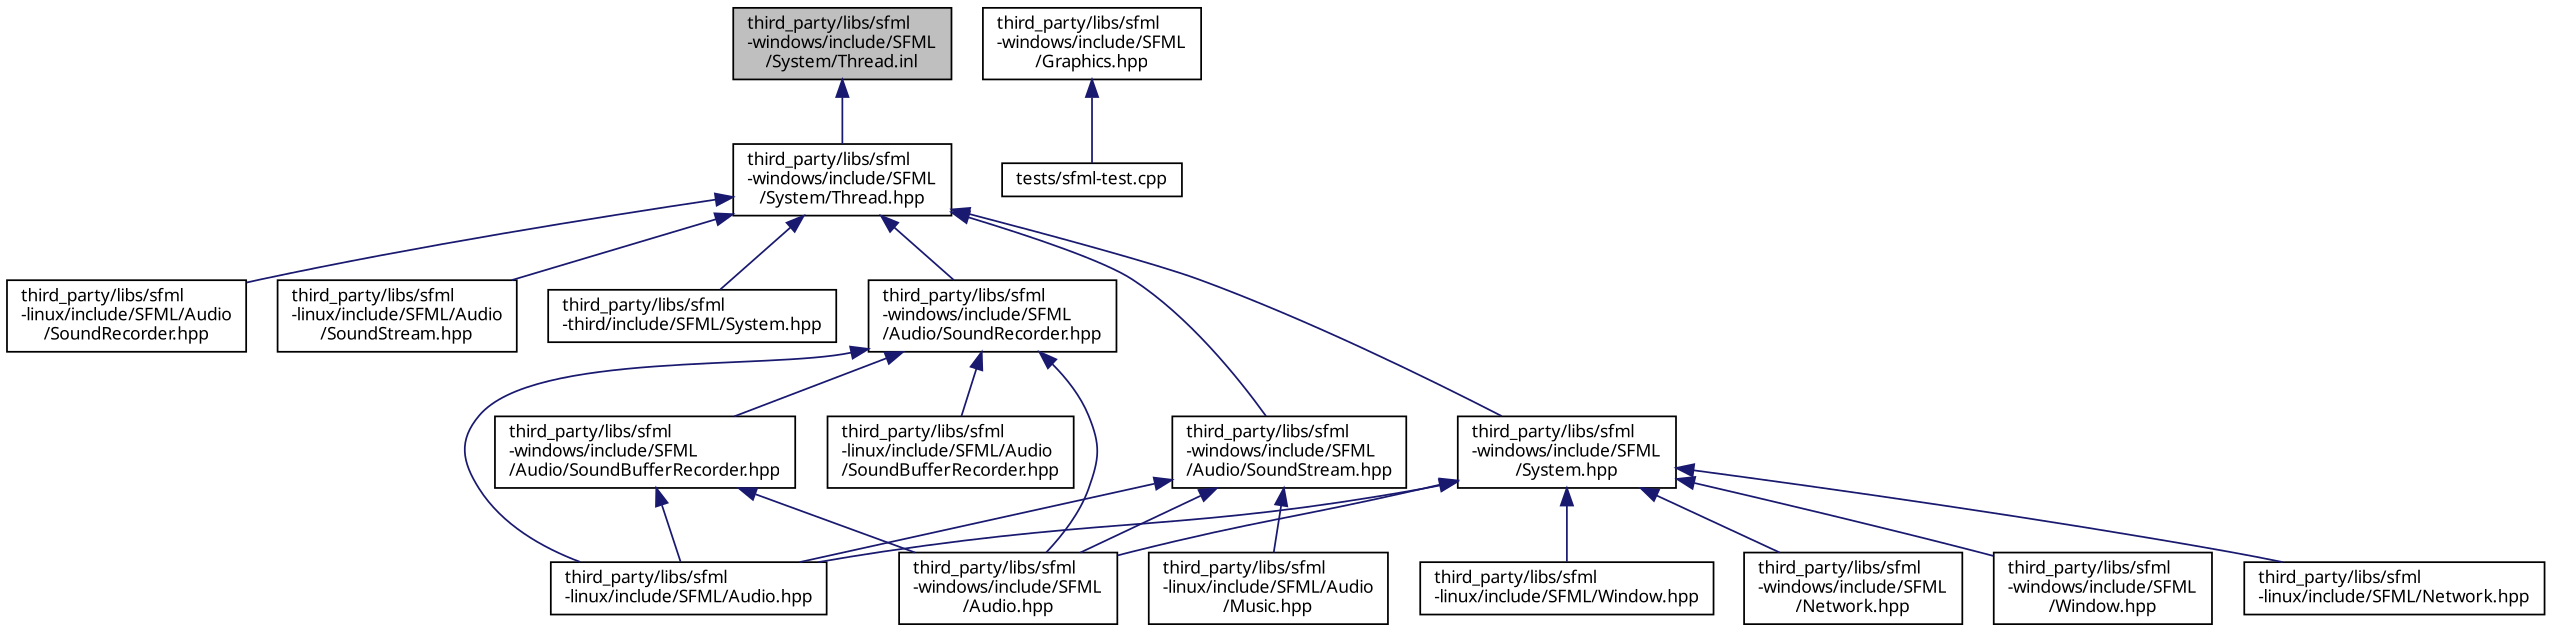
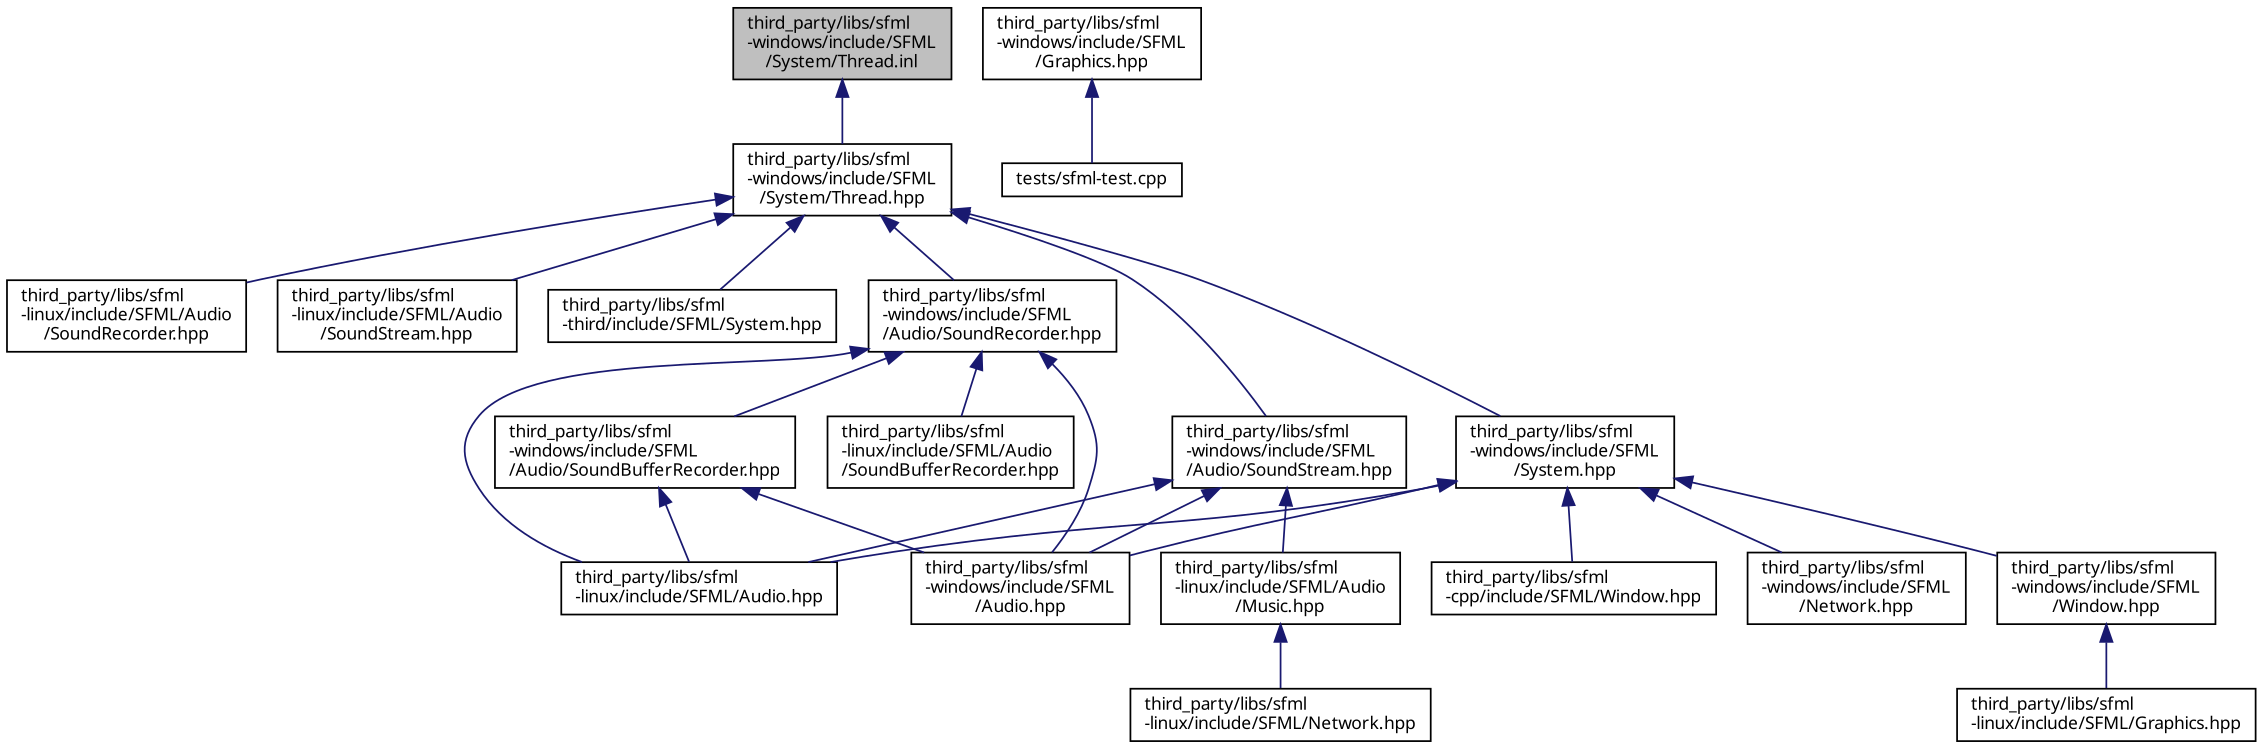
(1989, 512) -> (1281, 665)
(1567, 588) -> (1574, 588)
none -> (2106, 715)
